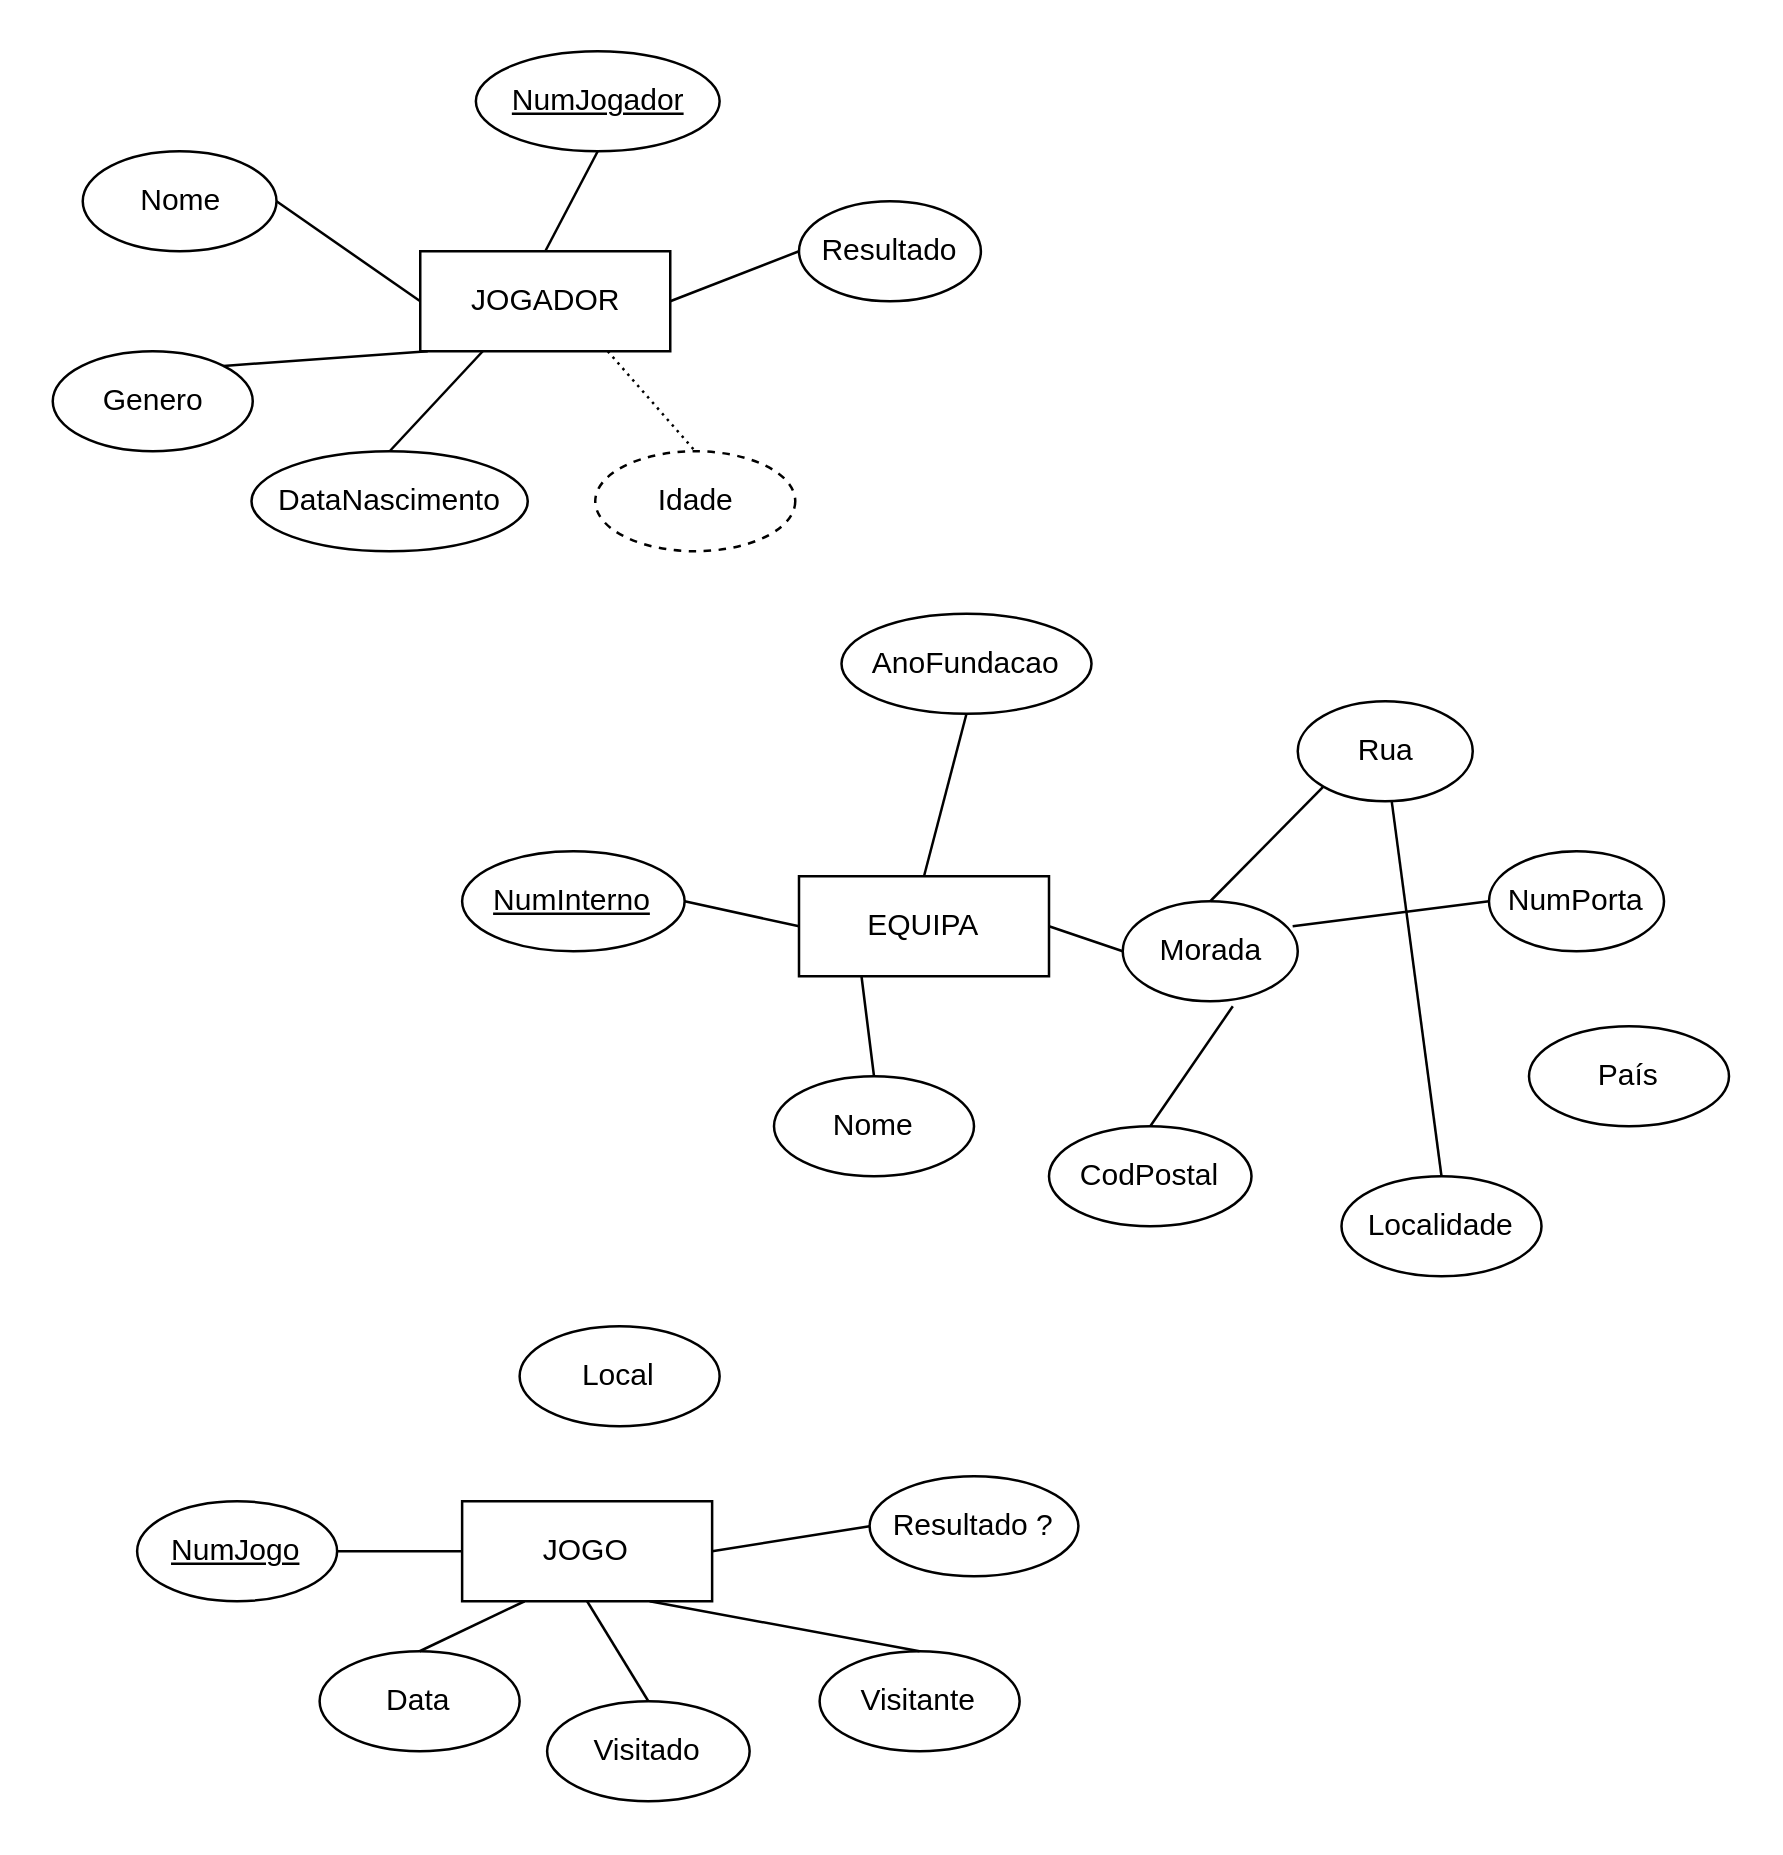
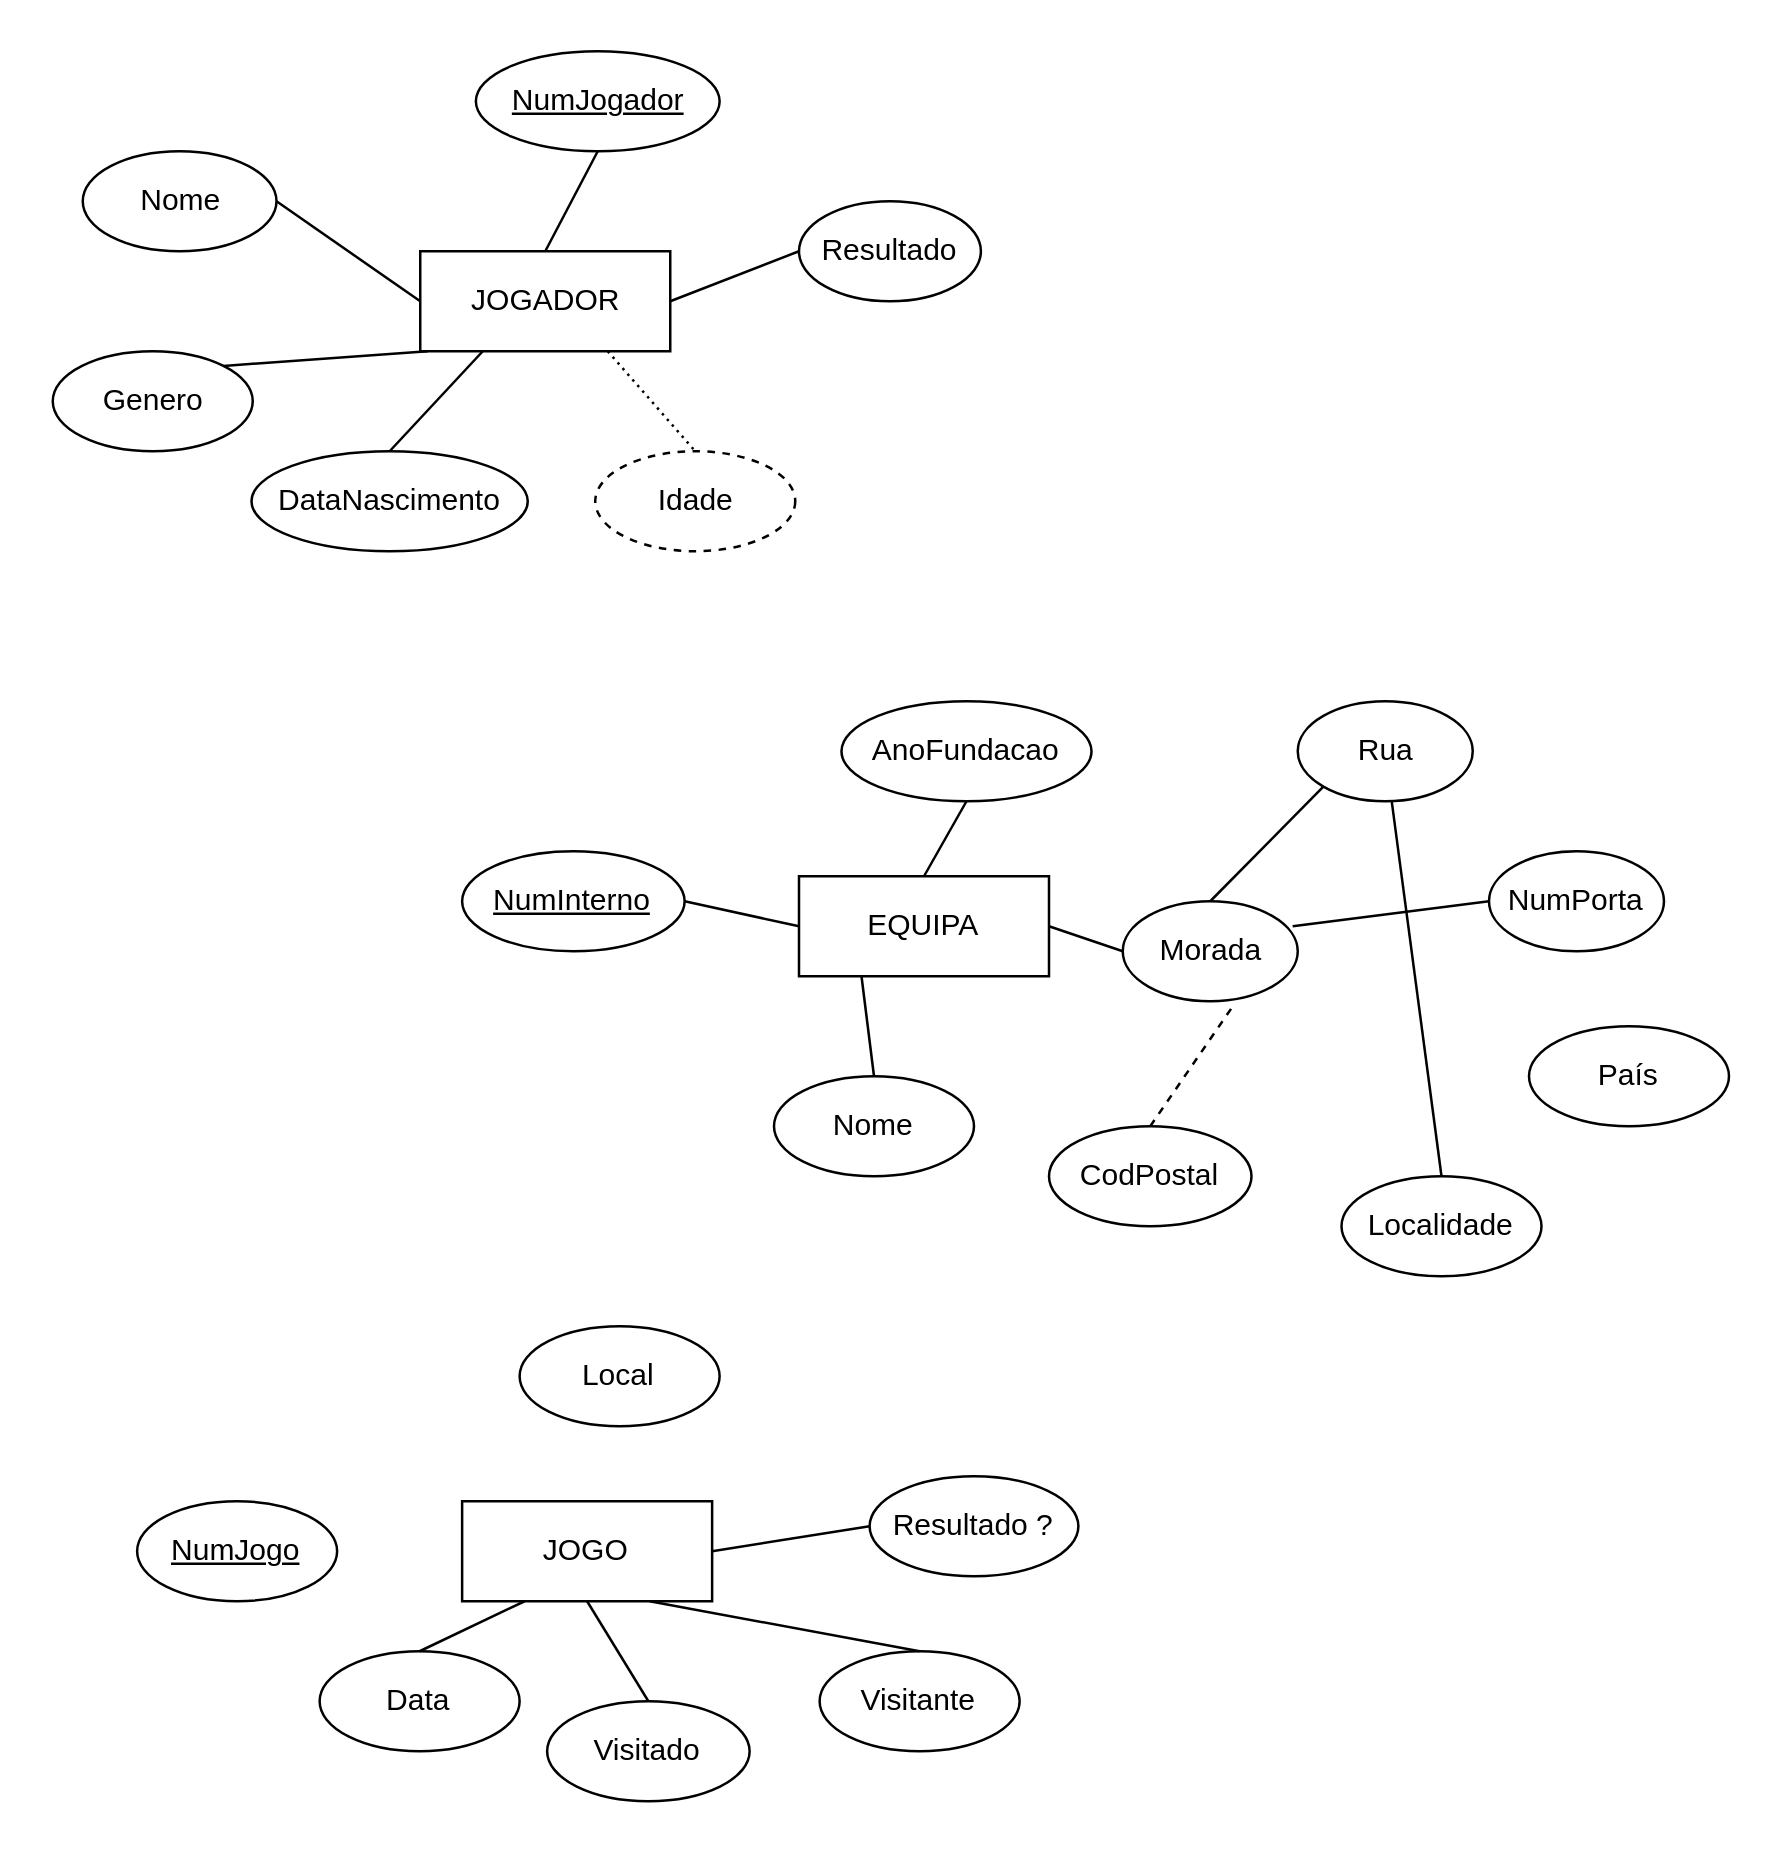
(966, 664) -> (966, 751)
(1193, 1064) -> (1193, 1064)
(400, 1551) -> none
